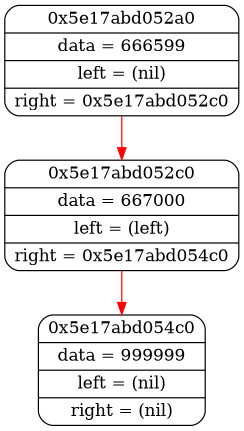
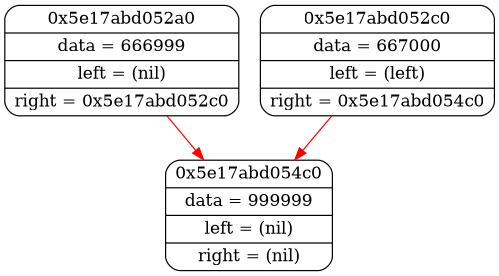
(122, 46) -> (122, 46)
(122, 132) -> (181, 133)
